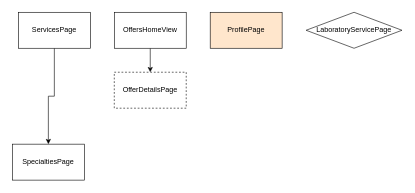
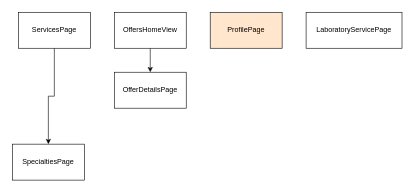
(354, 30) -> (354, 30)
(150, 90) -> (150, 90)
